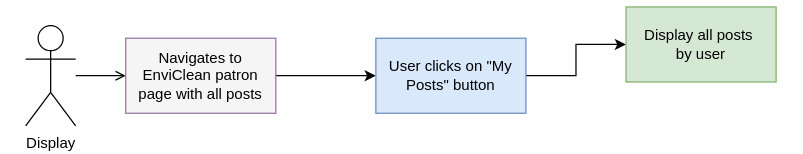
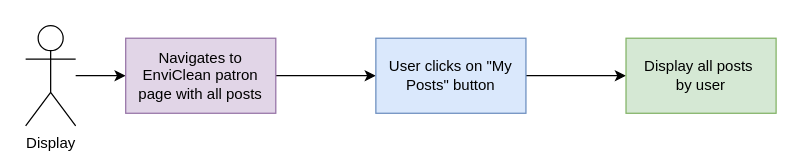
(701, 44) -> (701, 76)
(118, 76) -> (116, 76)
(201, 76) -> (201, 76)
